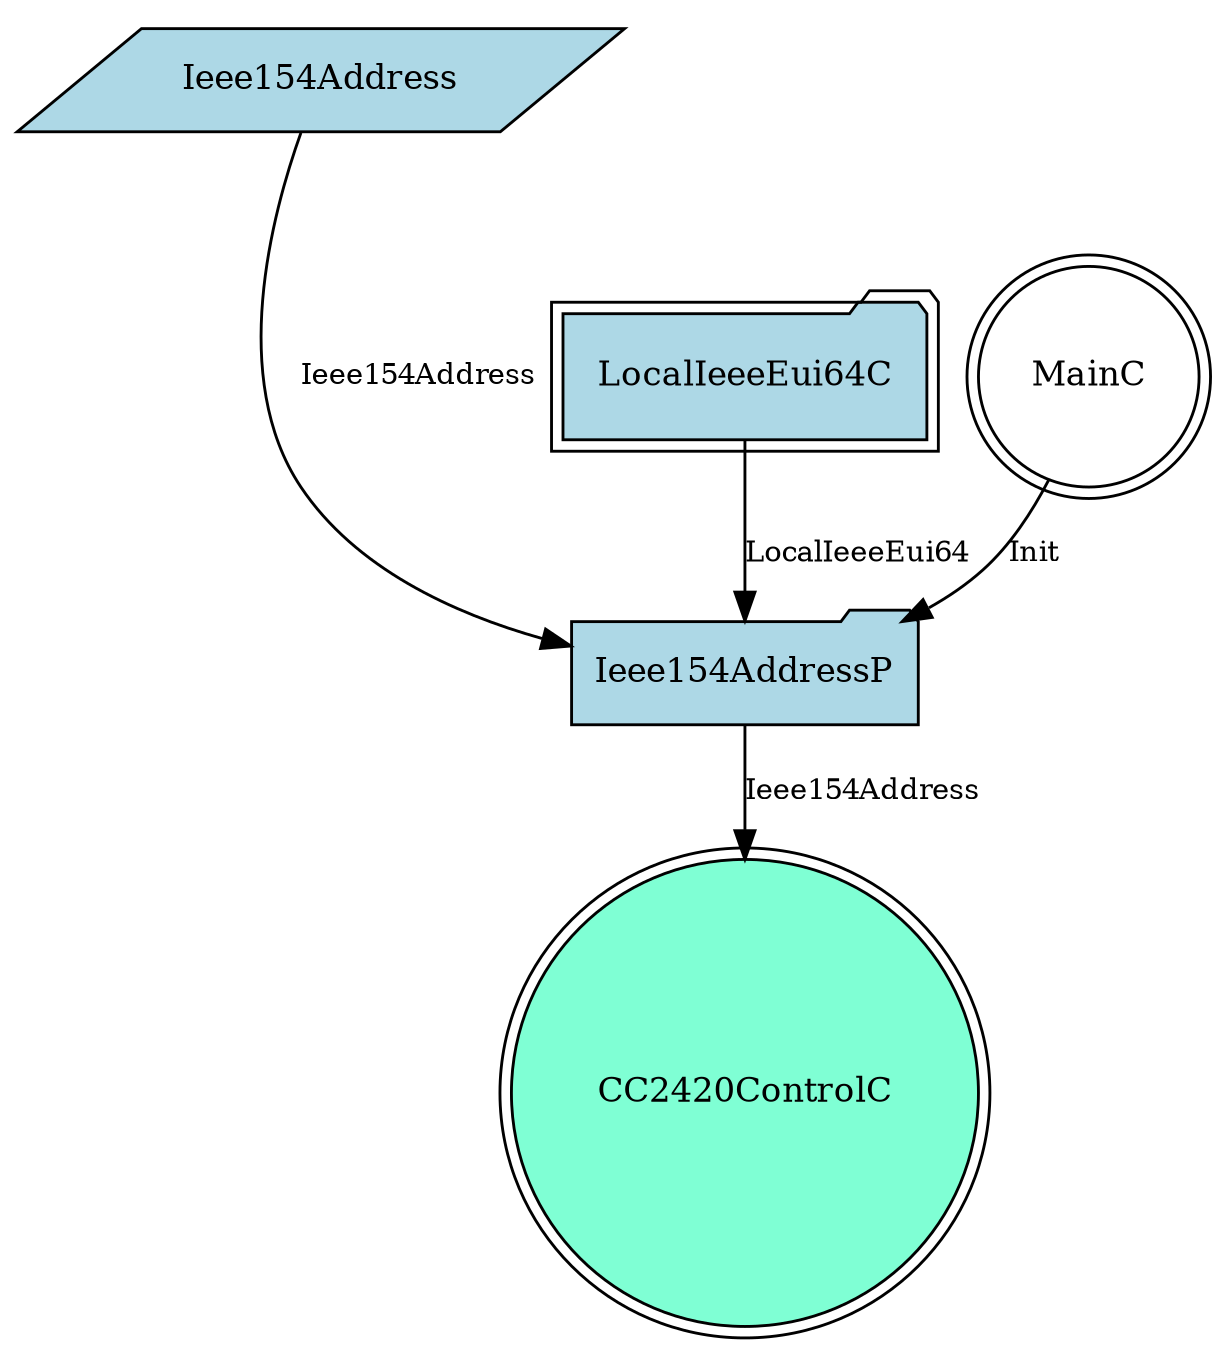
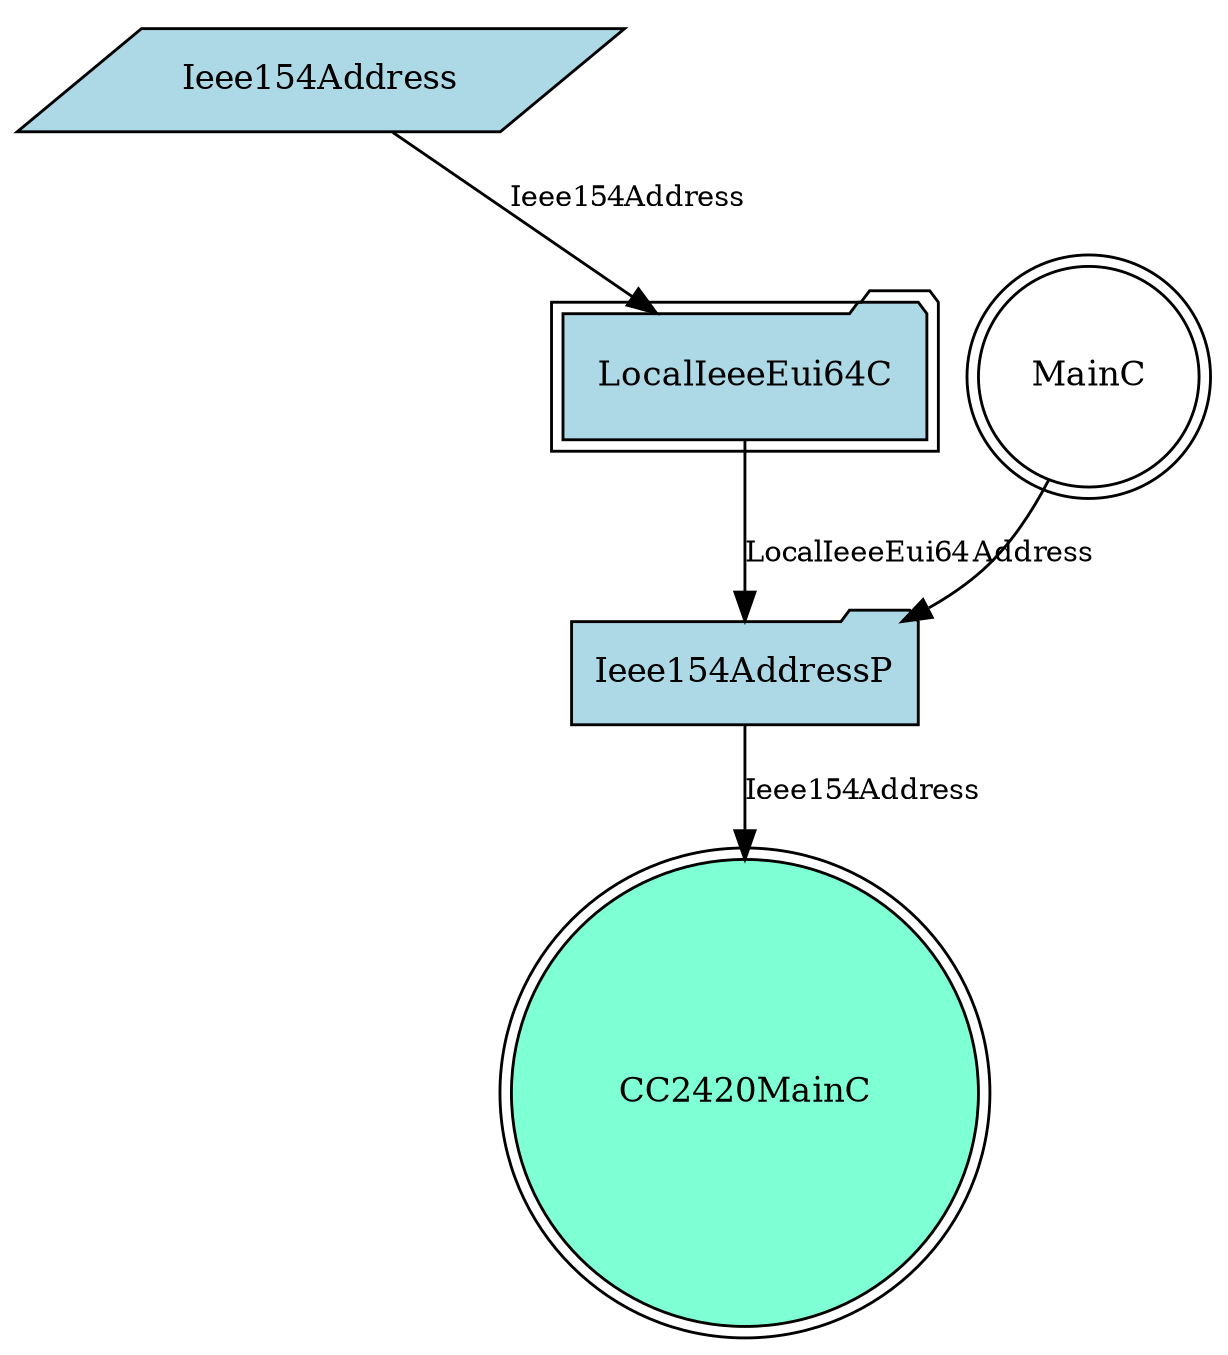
(284, 453) -> (513, 215)
(1034, 554) -> (1034, 554)
(745, 1093) -> (745, 1093)
